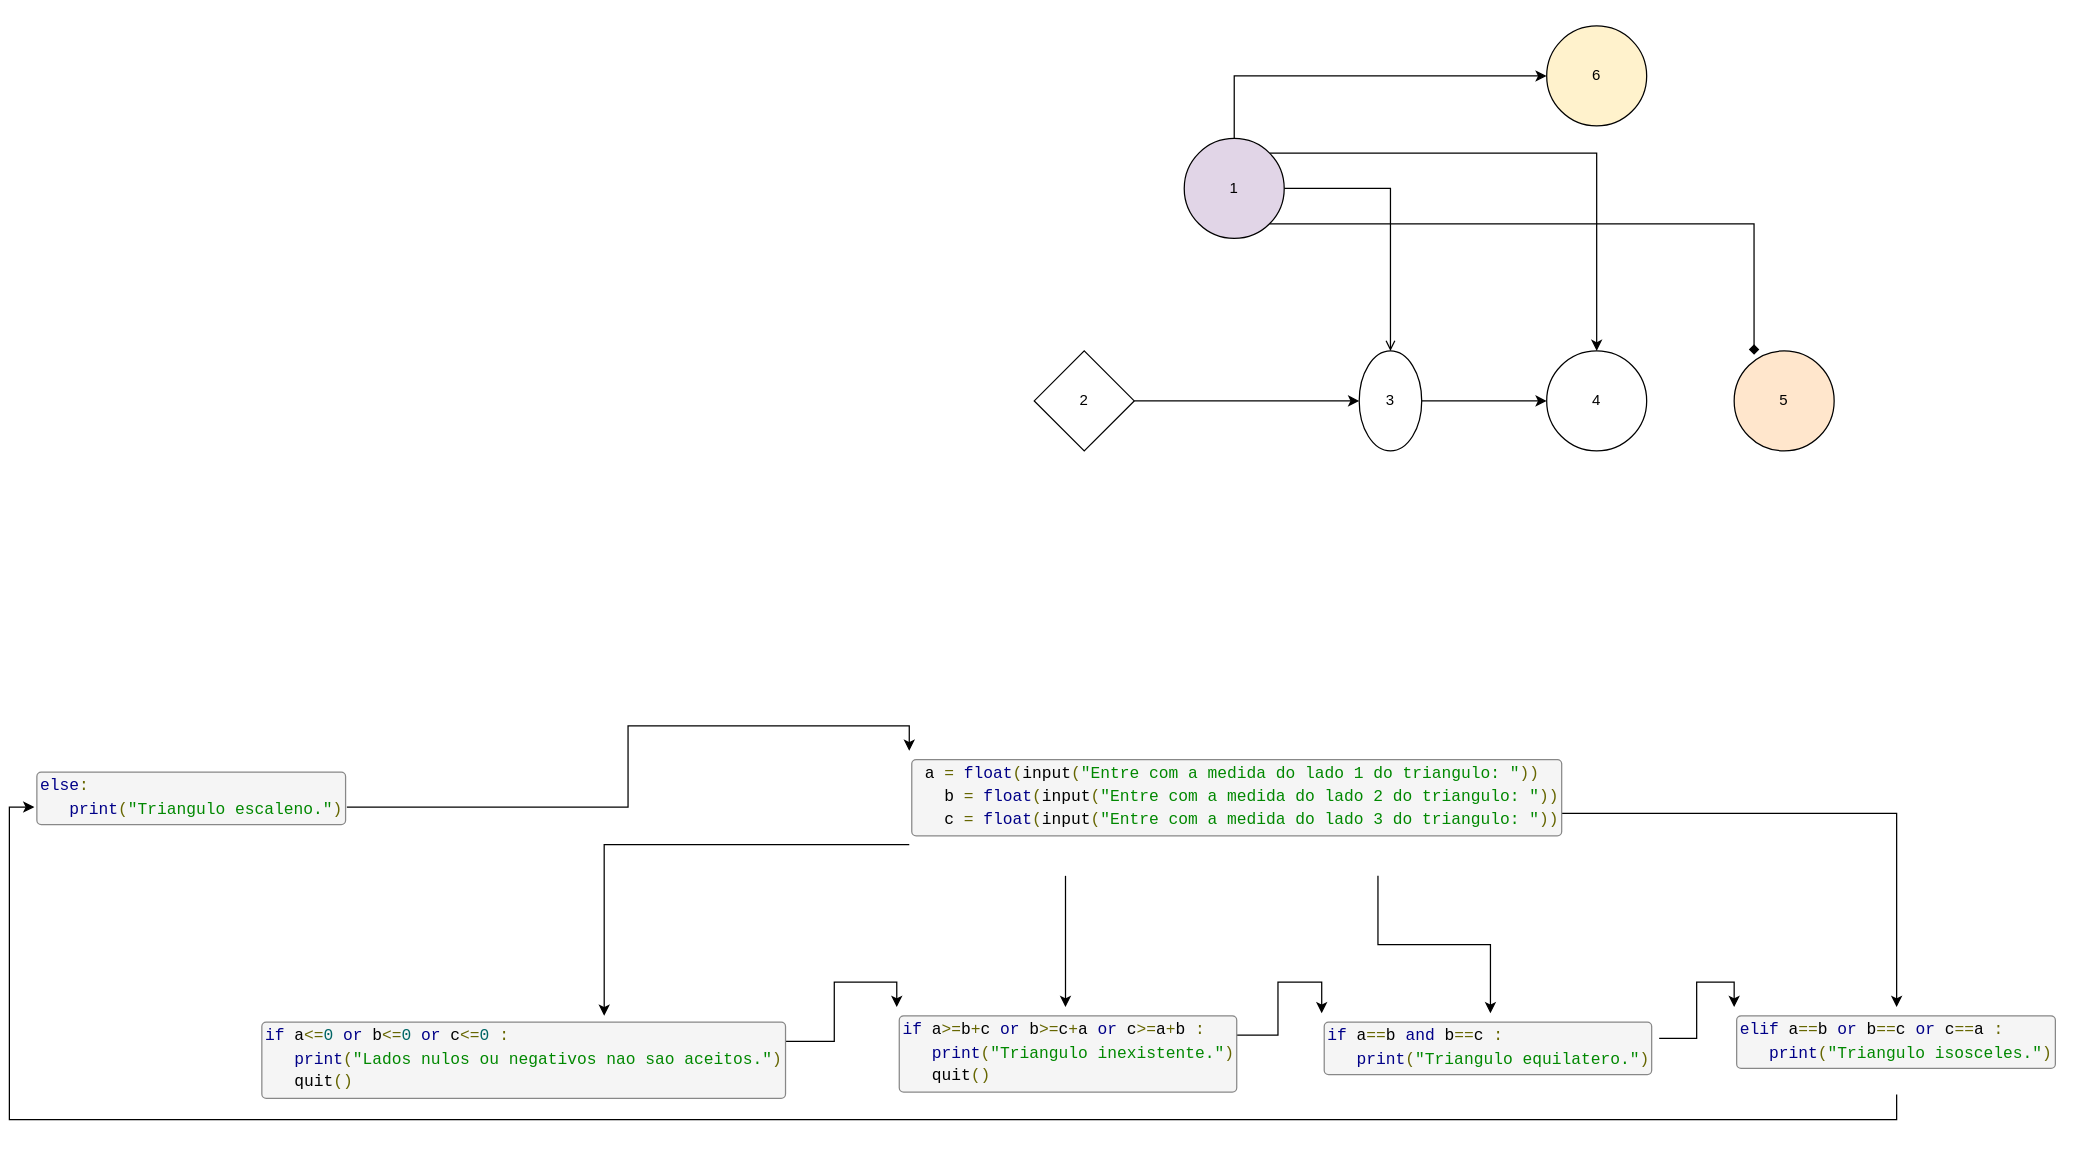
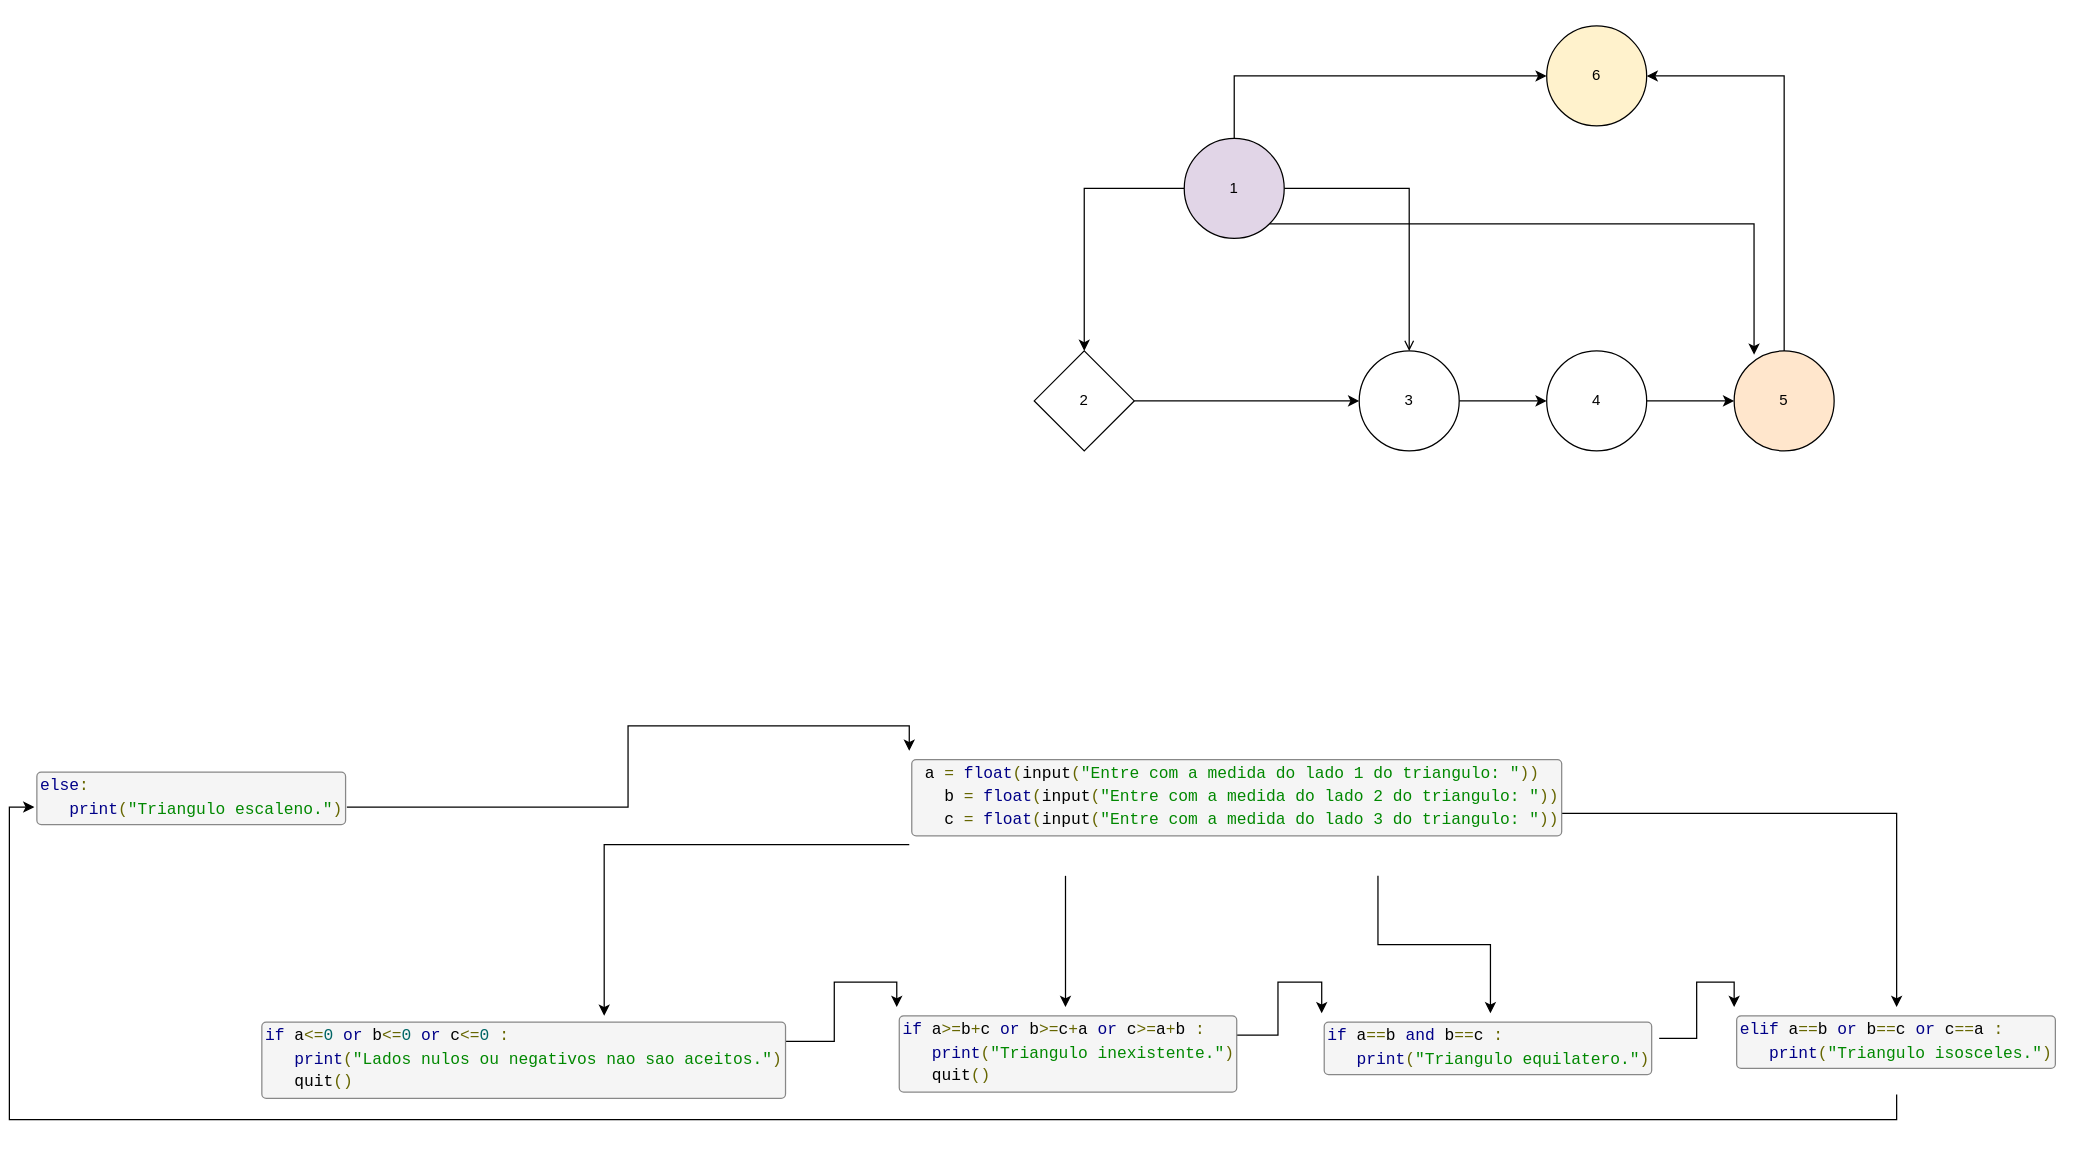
none -> (1784, 149)
(1528, 153) -> none
none -> (1084, 215)
(1754, 344) -> (1754, 344)
(1391, 401) -> (1409, 401)
none -> (1686, 401)
